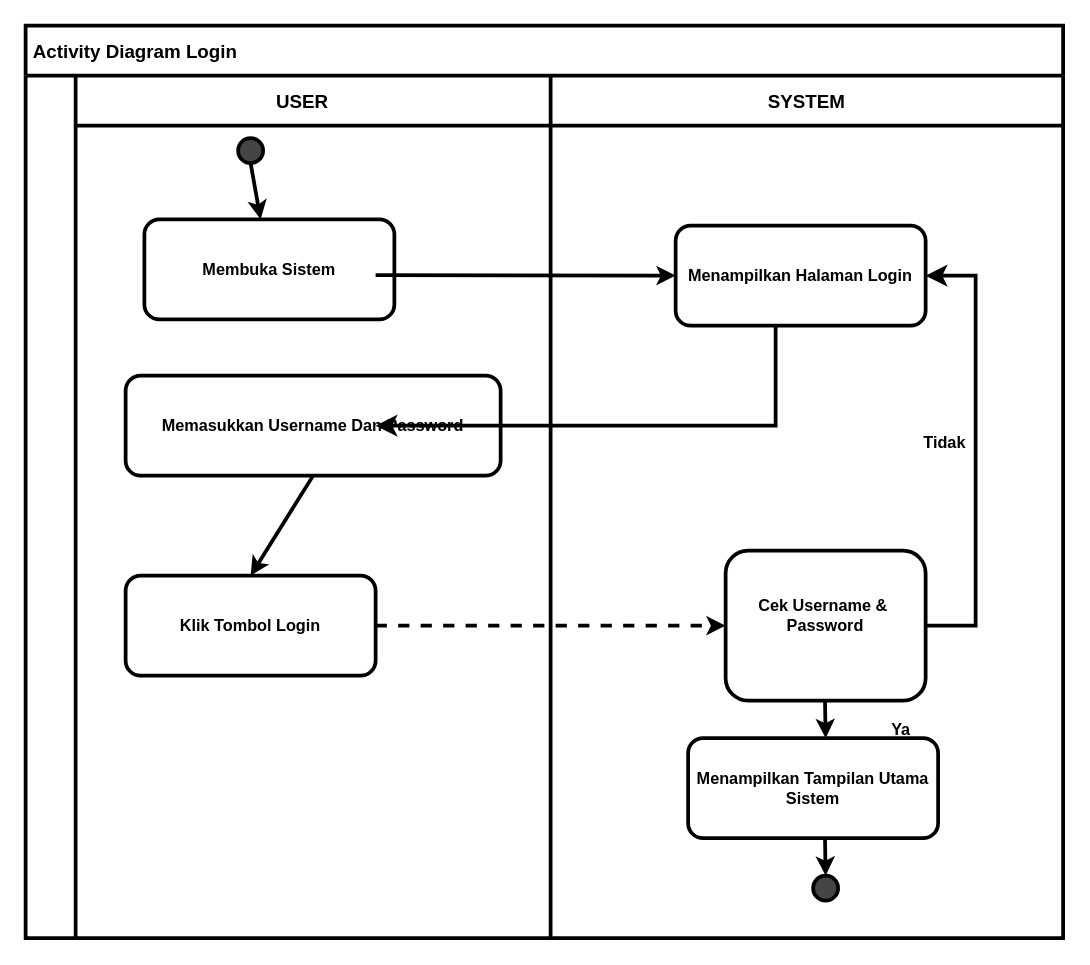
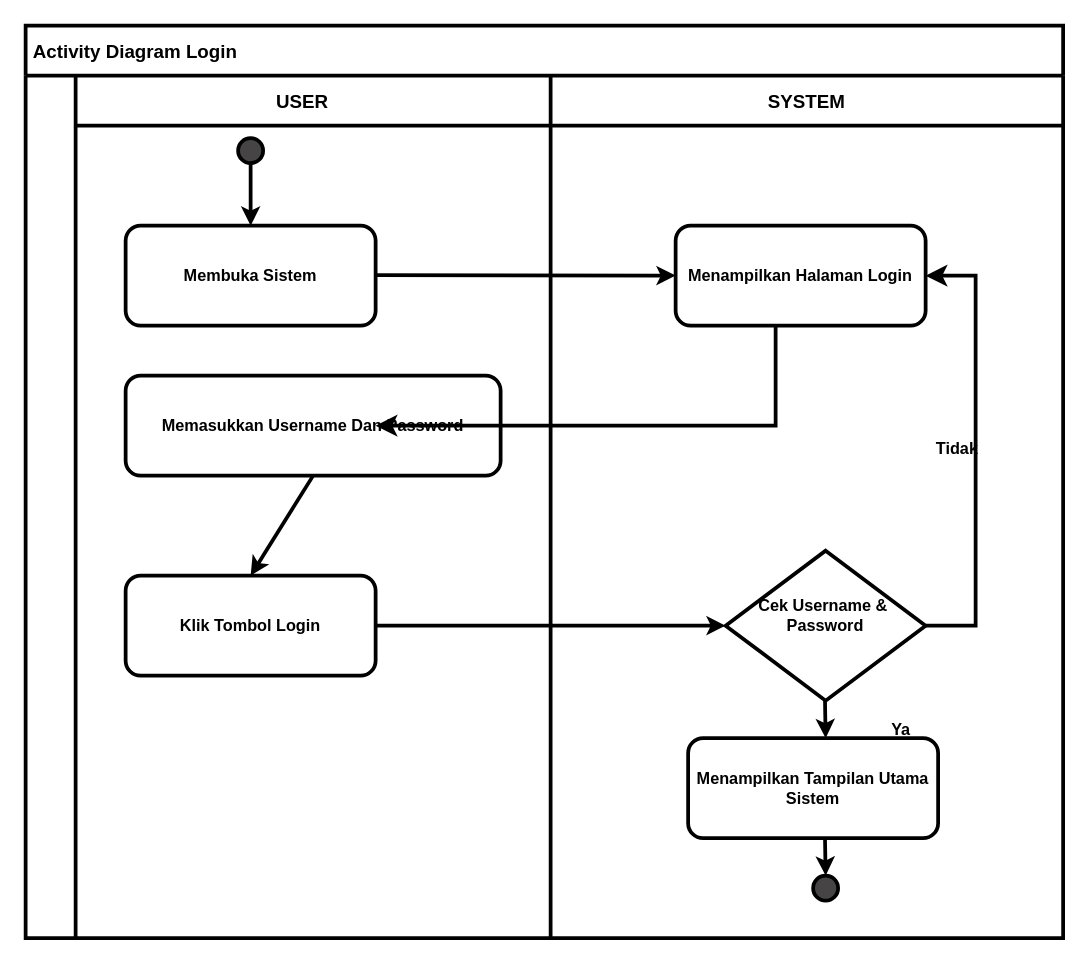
(269, 269) -> (251, 276)
(944, 442) -> (957, 448)
(414, 626) -> (414, 626)
(826, 626) -> (826, 626)
